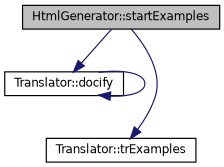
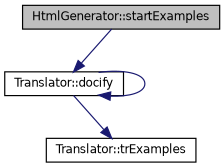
(157, 78) -> (89, 113)
